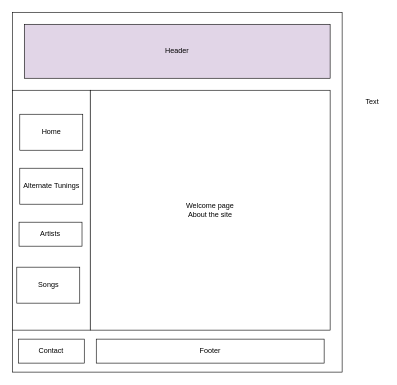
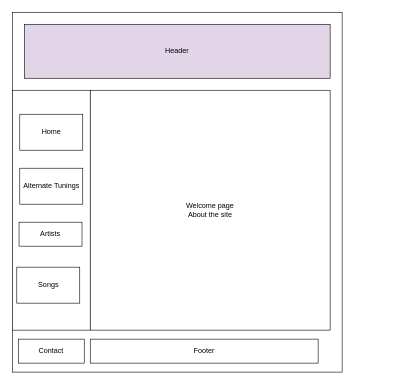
(372, 102) -> none
(210, 351) -> (204, 351)
